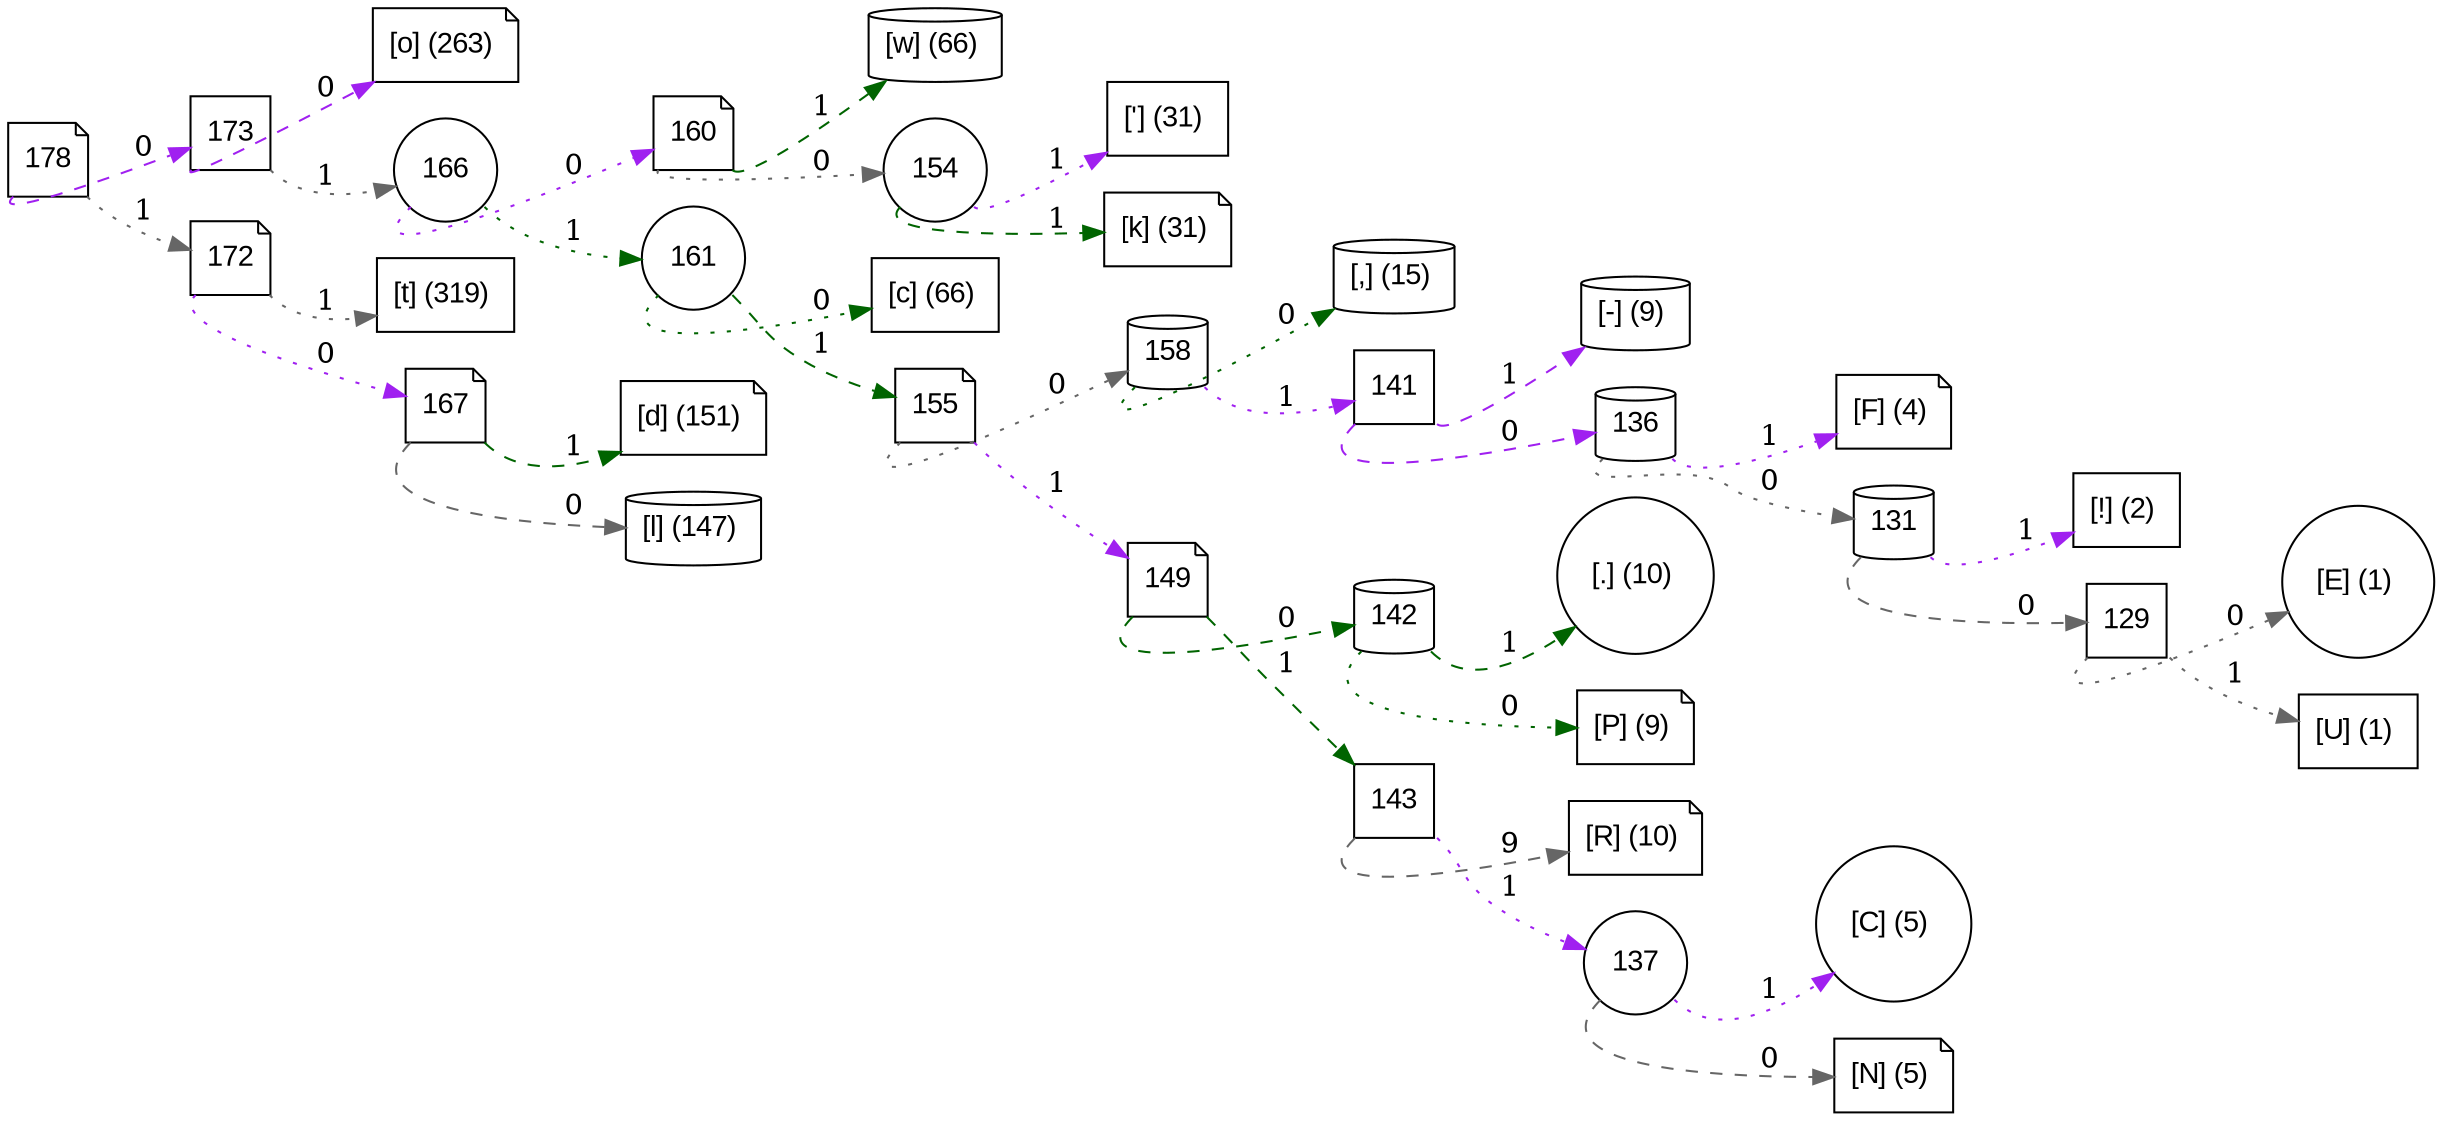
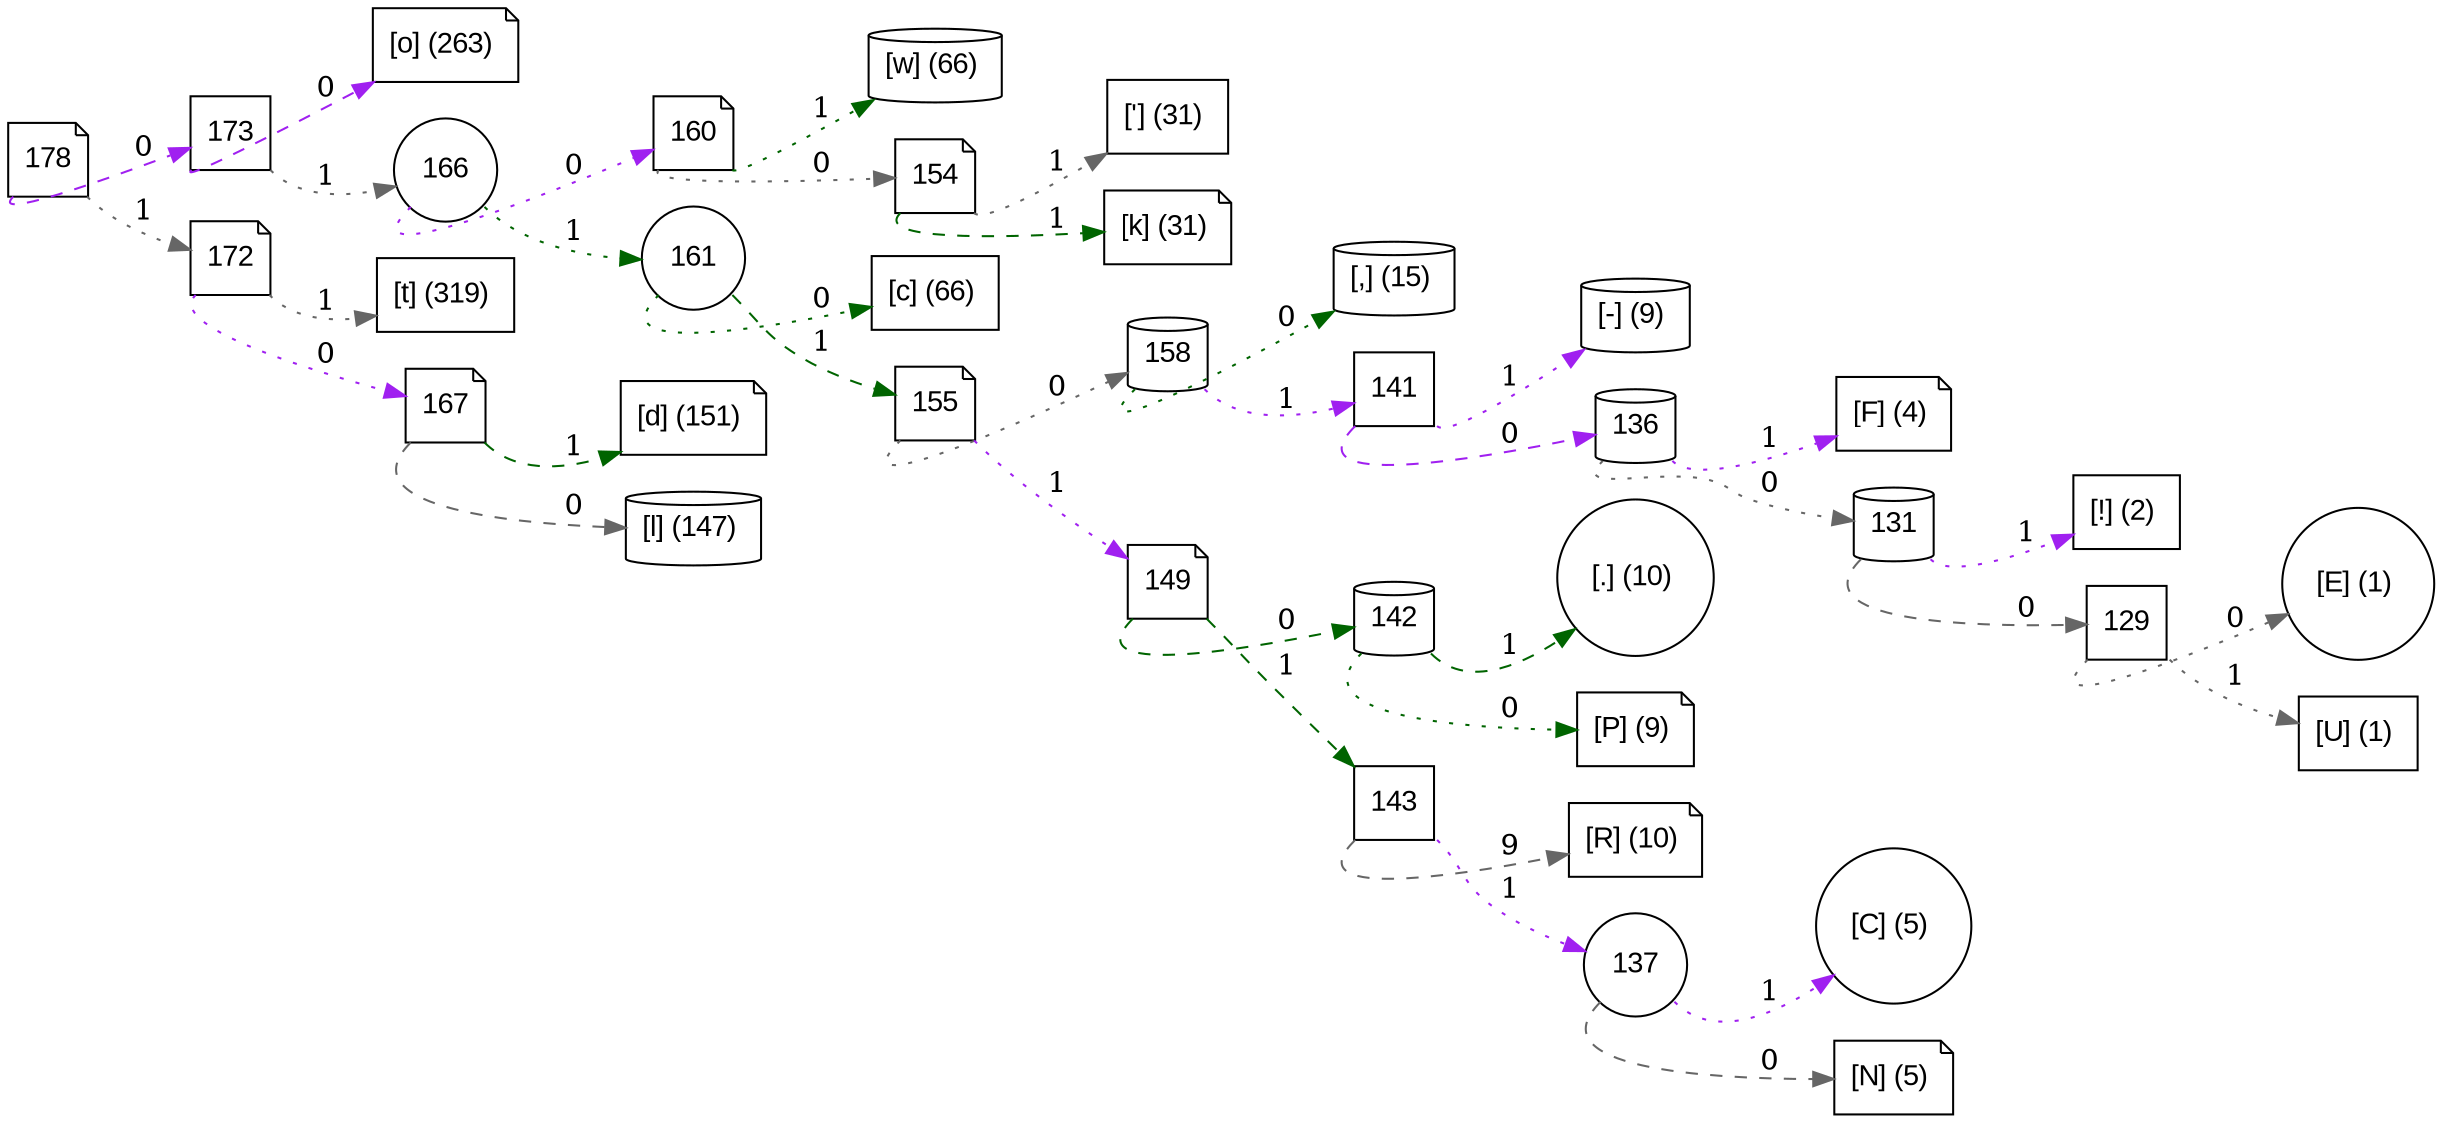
(803, 139) -> (795, 143)
(935, 170) -> (935, 176)
(1033, 191) -> (1033, 195)
(1504, 398) -> (1504, 400)
